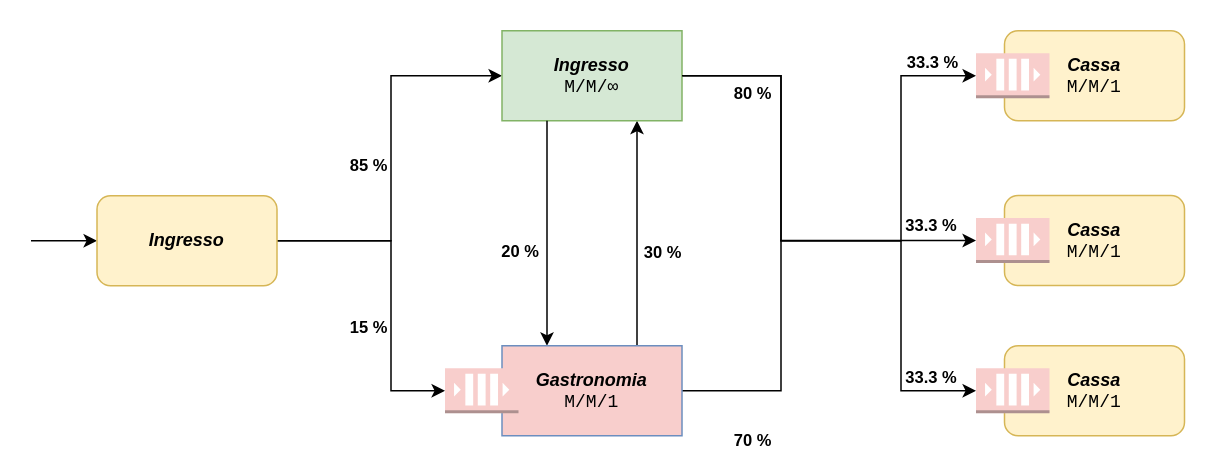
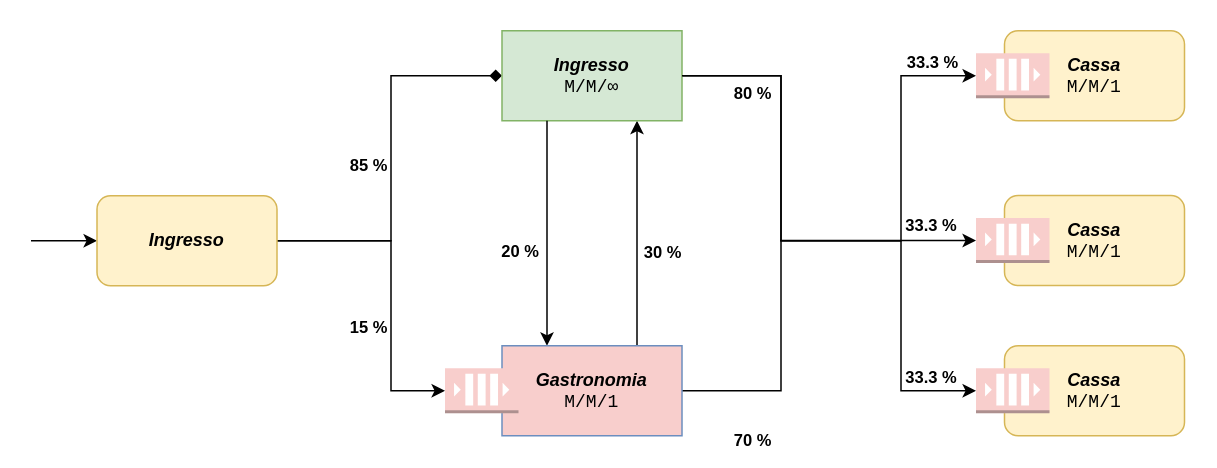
(490, 76) -> (489, 76)
